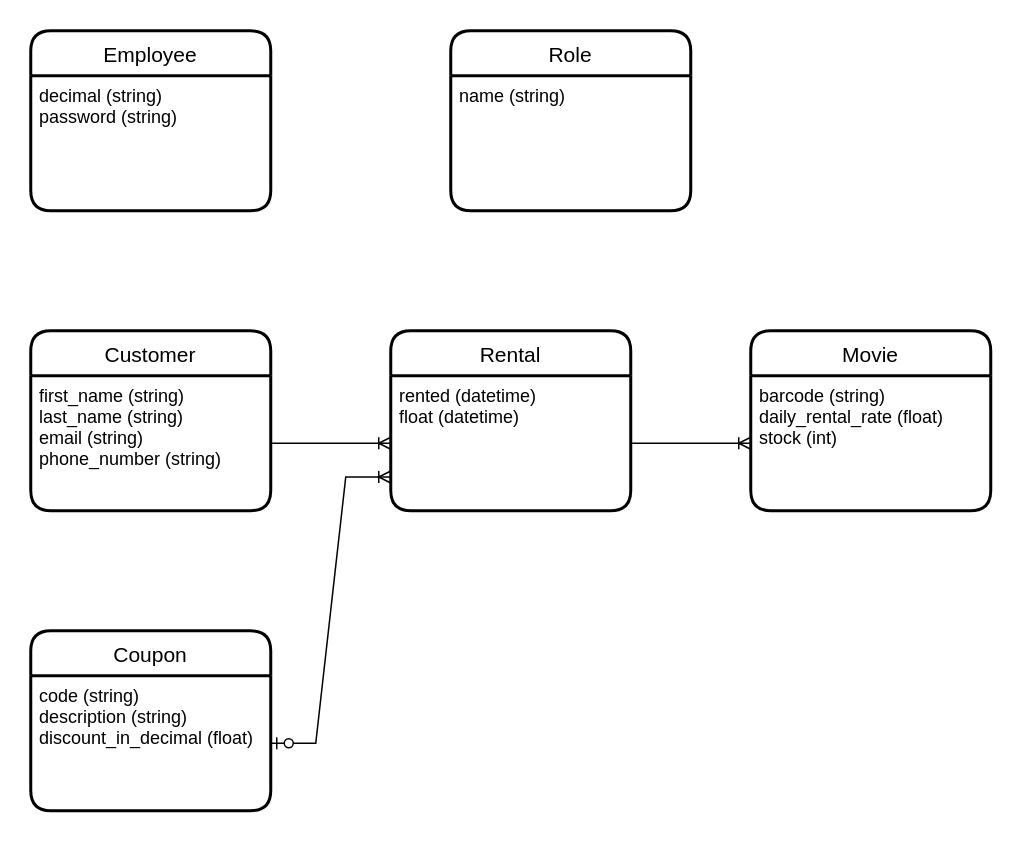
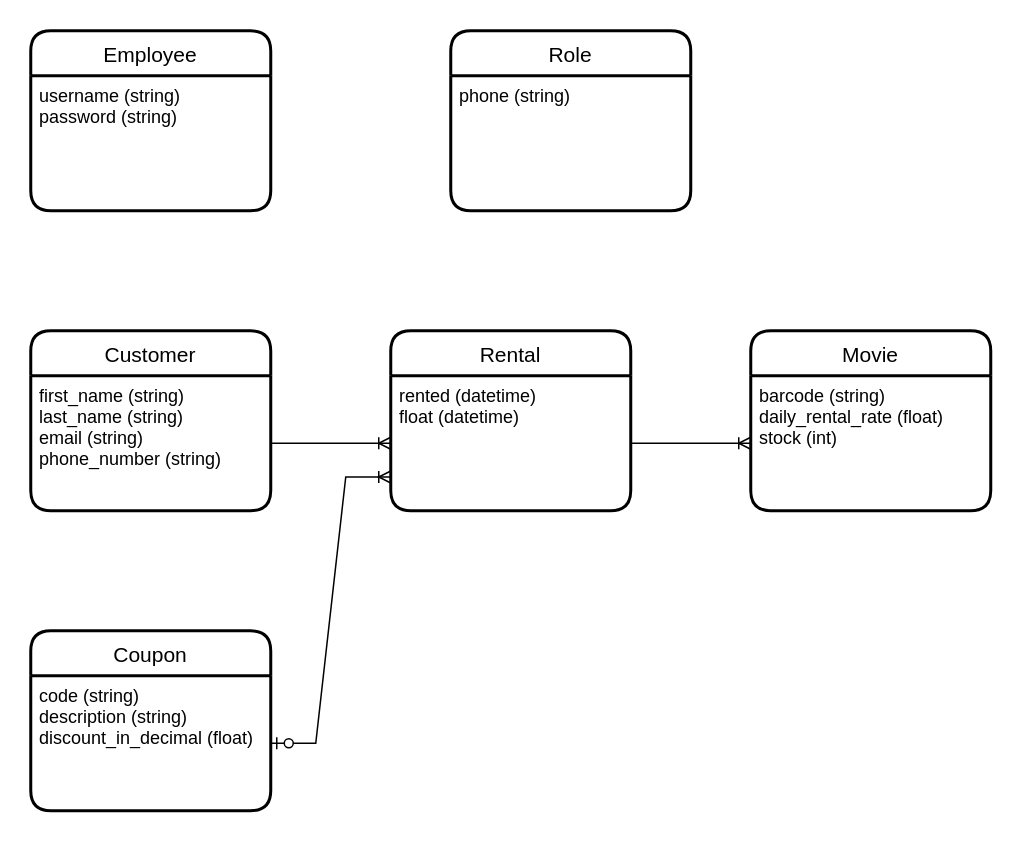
(110, 96) -> (120, 96)
(520, 96) -> (525, 96)
